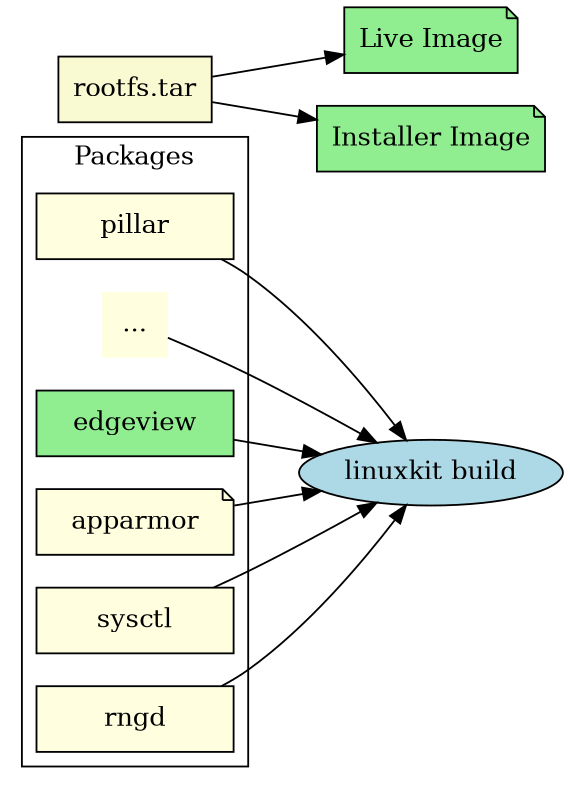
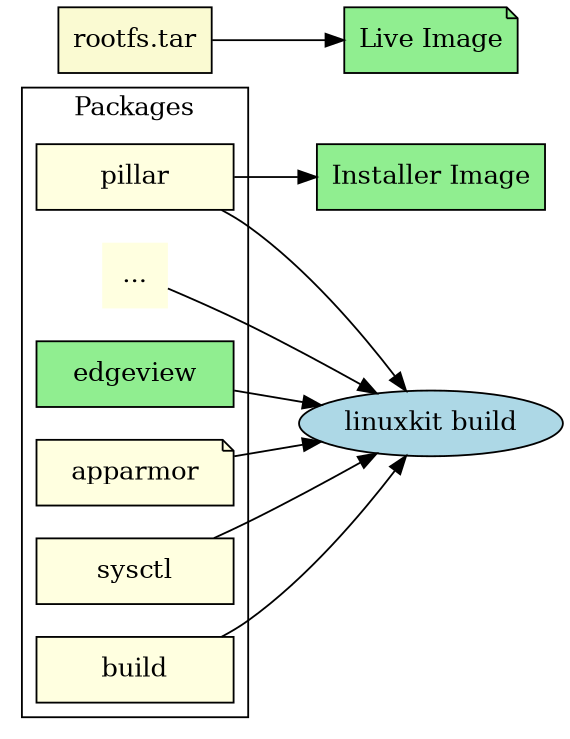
(255, 109) -> (266, 177)
(431, 139) -> (431, 177)
(135, 719) -> (135, 670)
